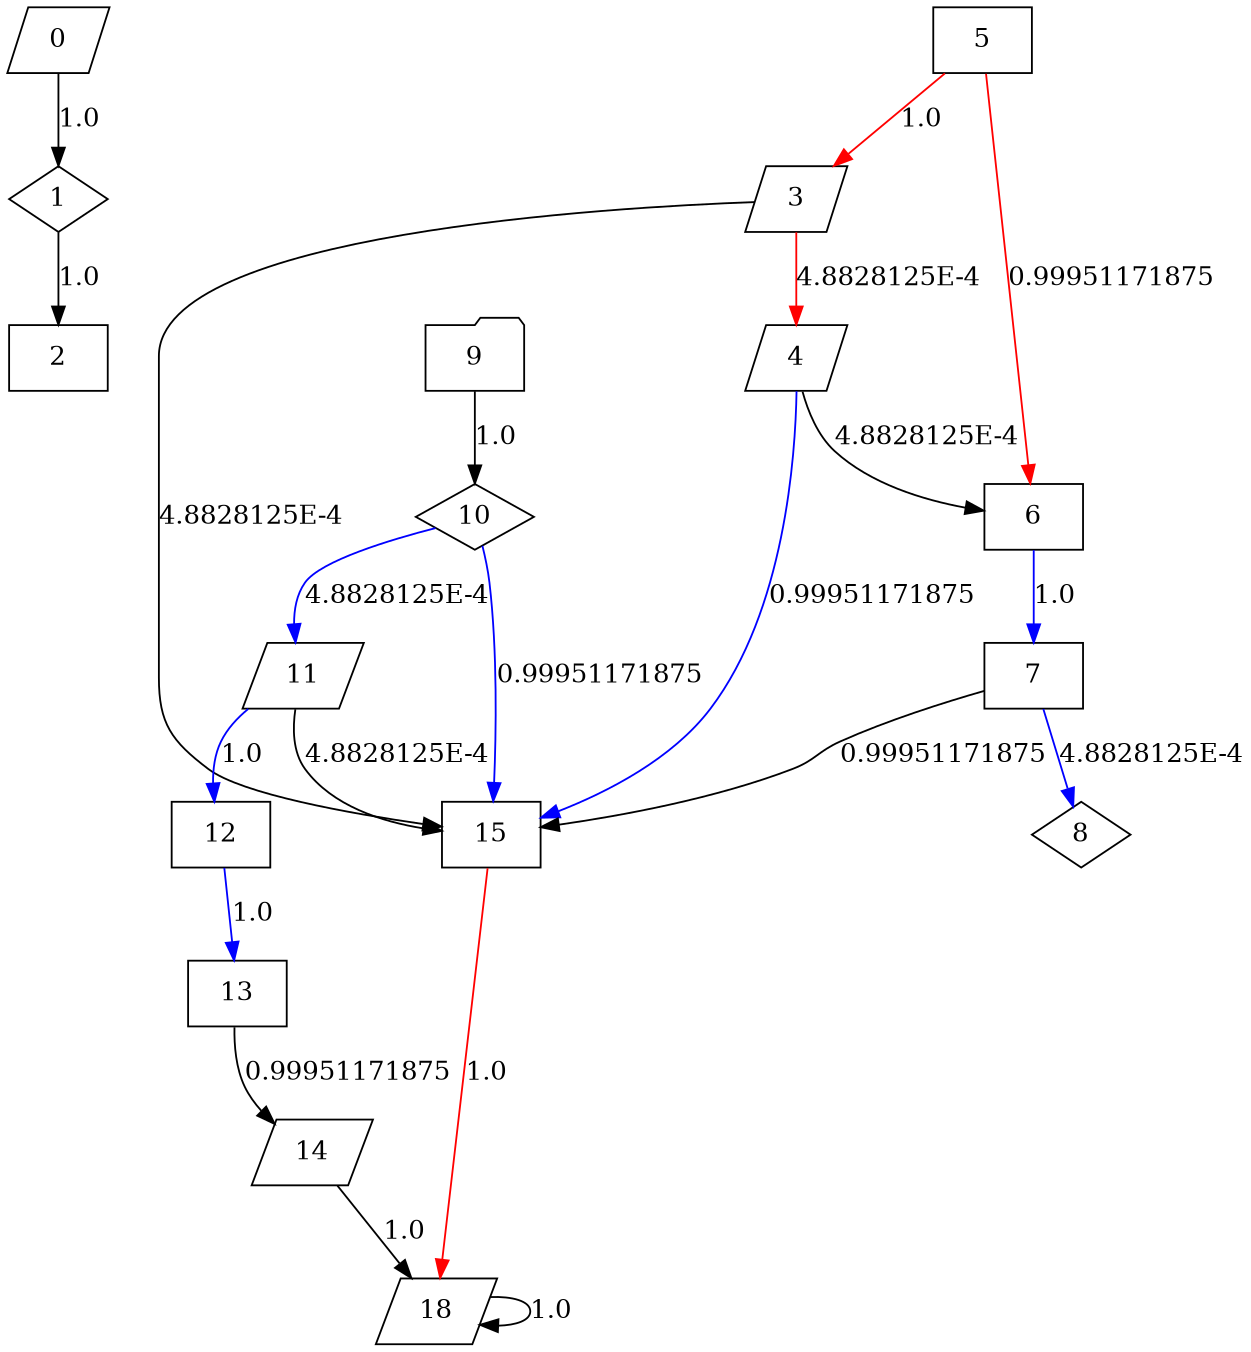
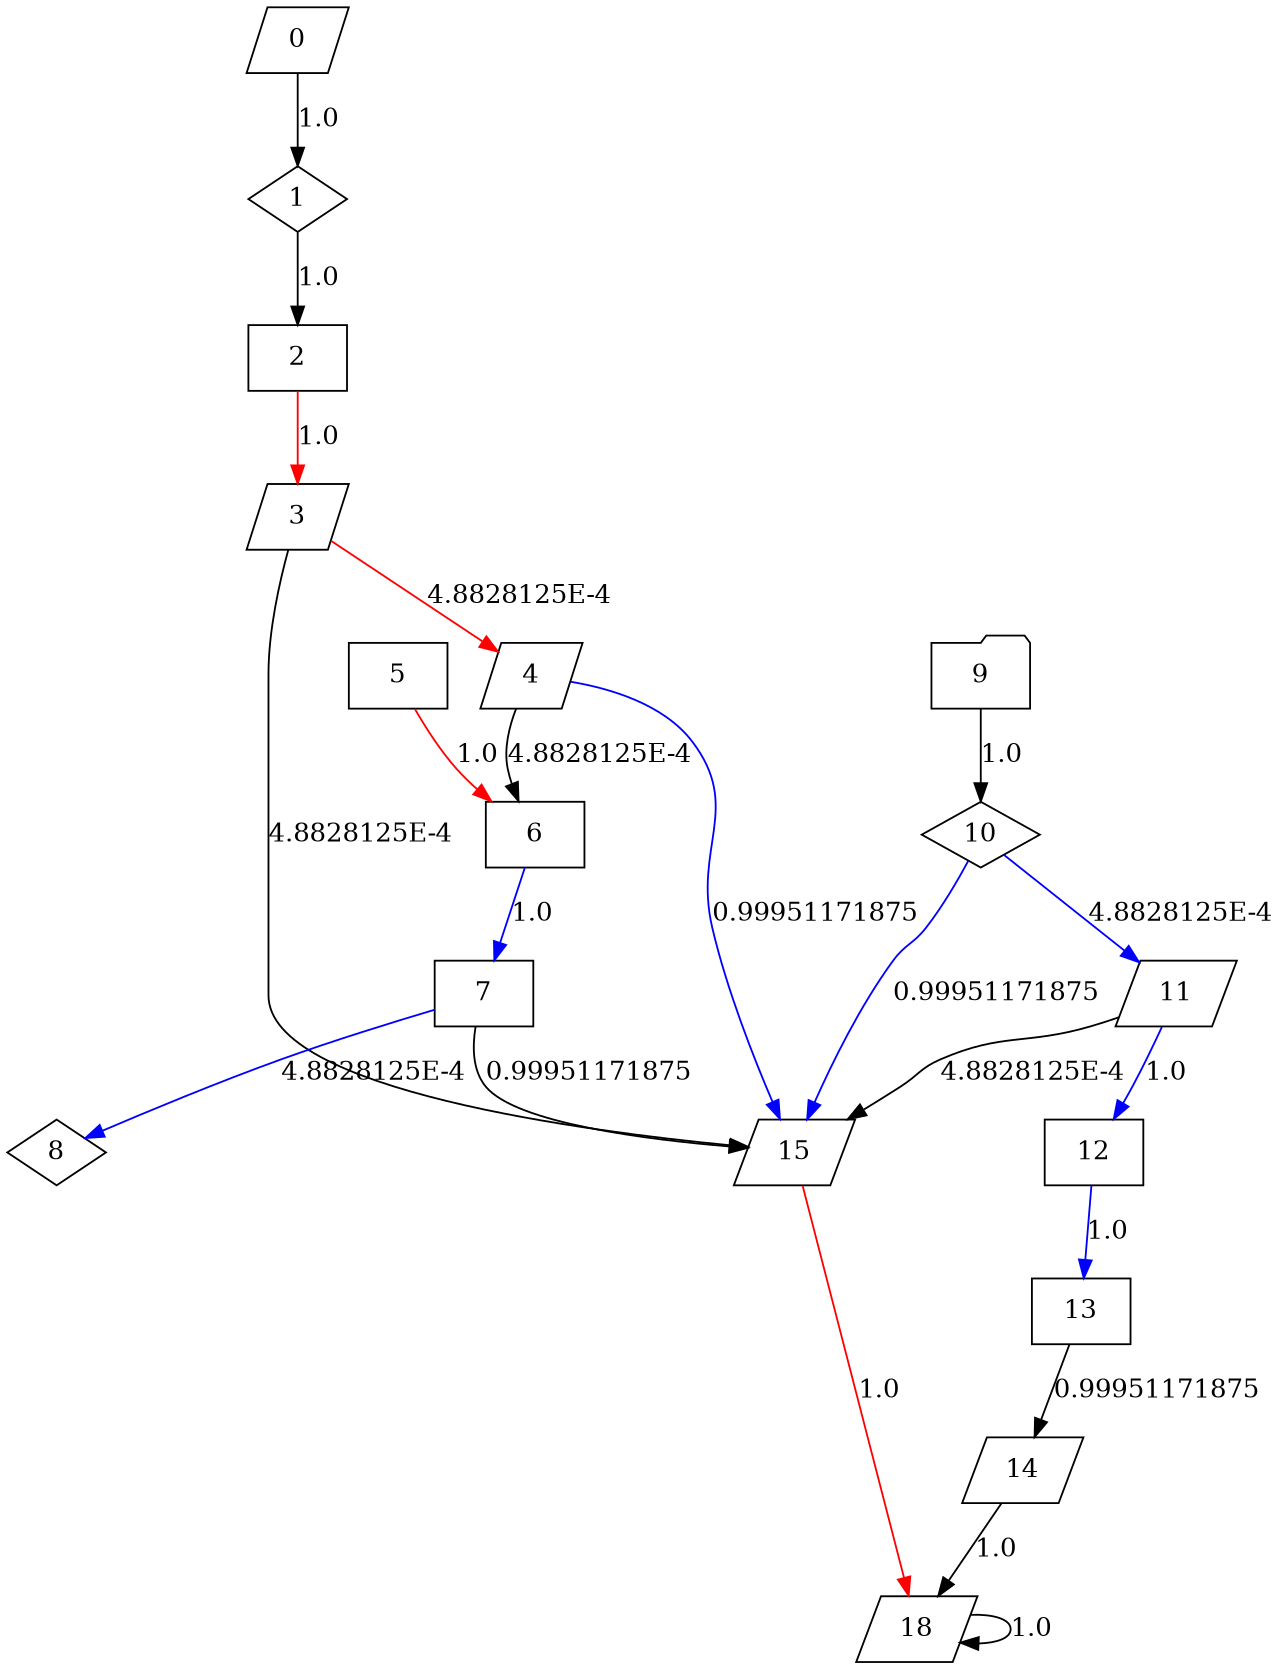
(897, 114) -> (298, 428)
(1111, 279) -> (478, 755)
(491, 835) -> (794, 1152)
